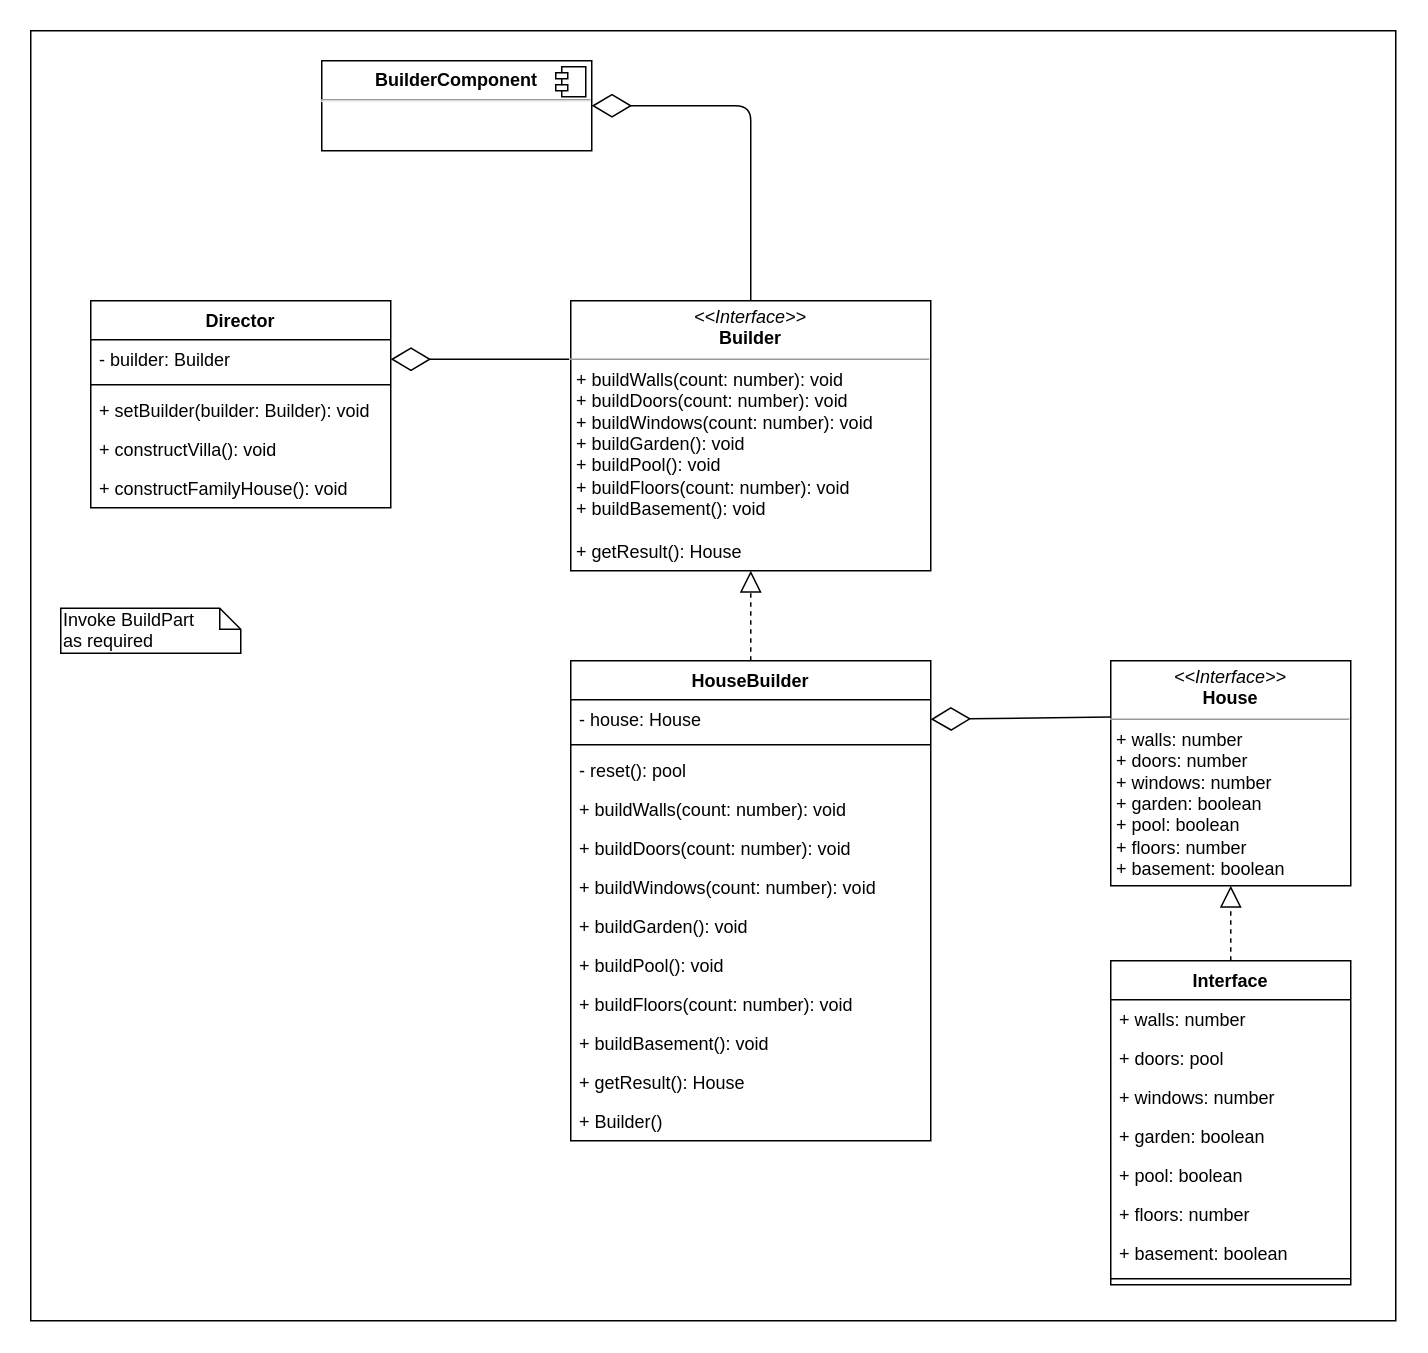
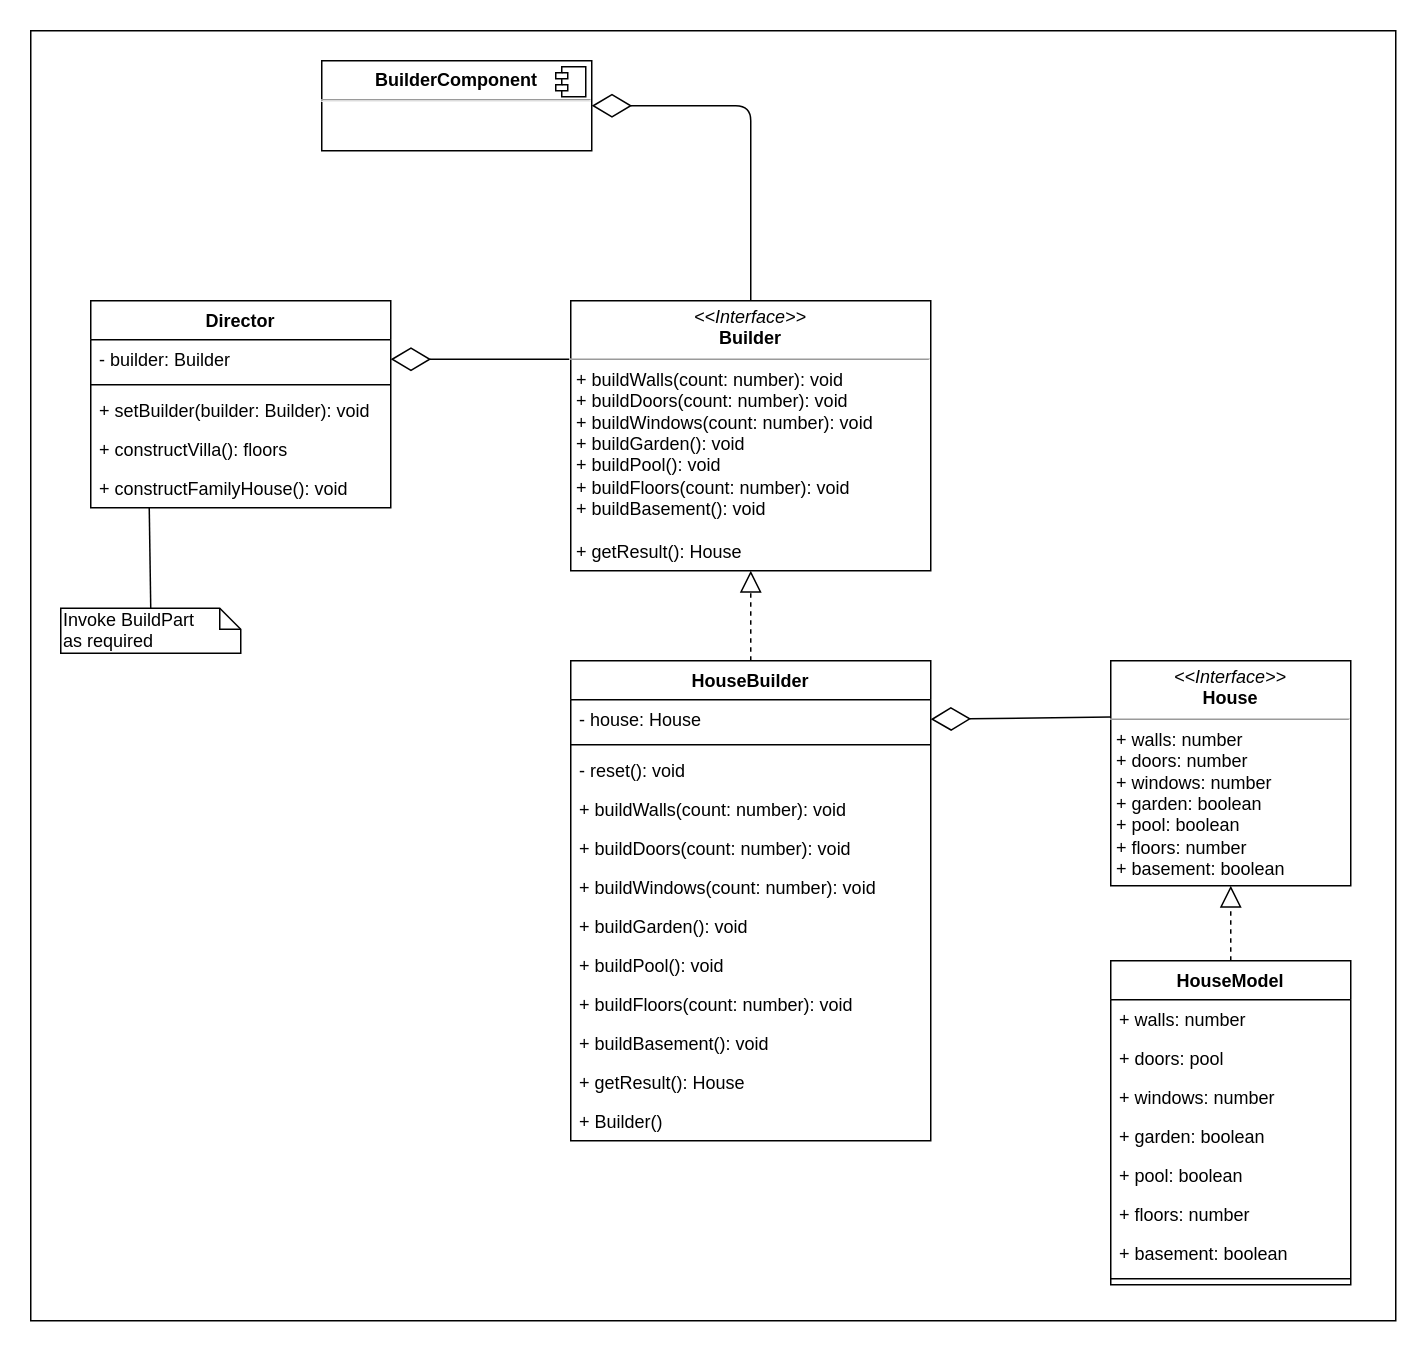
(204, 450) -> (214, 450)
none -> (150, 559)
(645, 771) -> (645, 771)
(1230, 981) -> (1230, 981)
